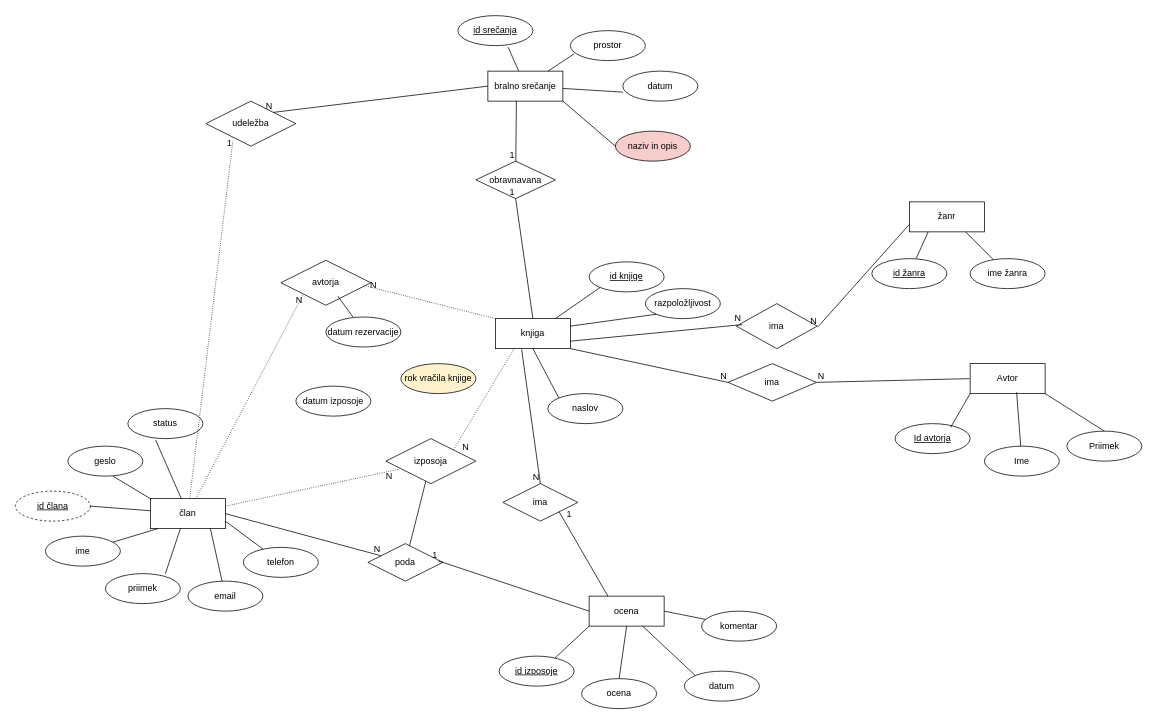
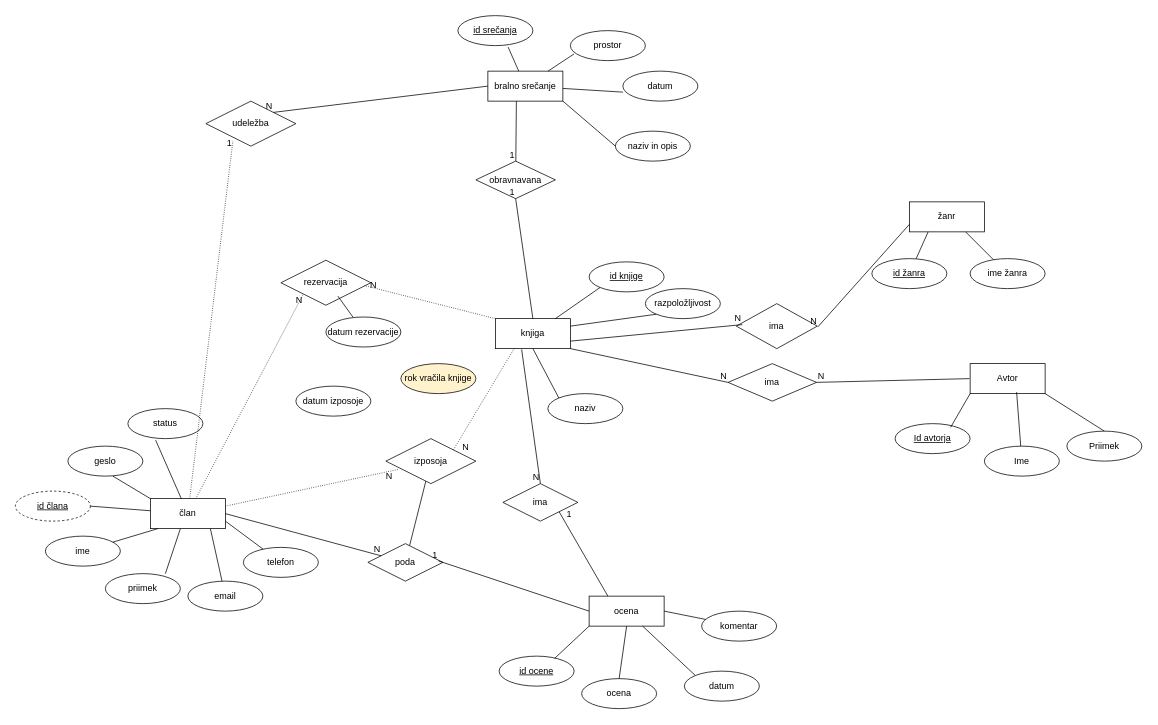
(653, 146) -> (653, 146)
(326, 282) -> (326, 282)
(585, 408) -> (585, 408)
(537, 671) -> (537, 671)
